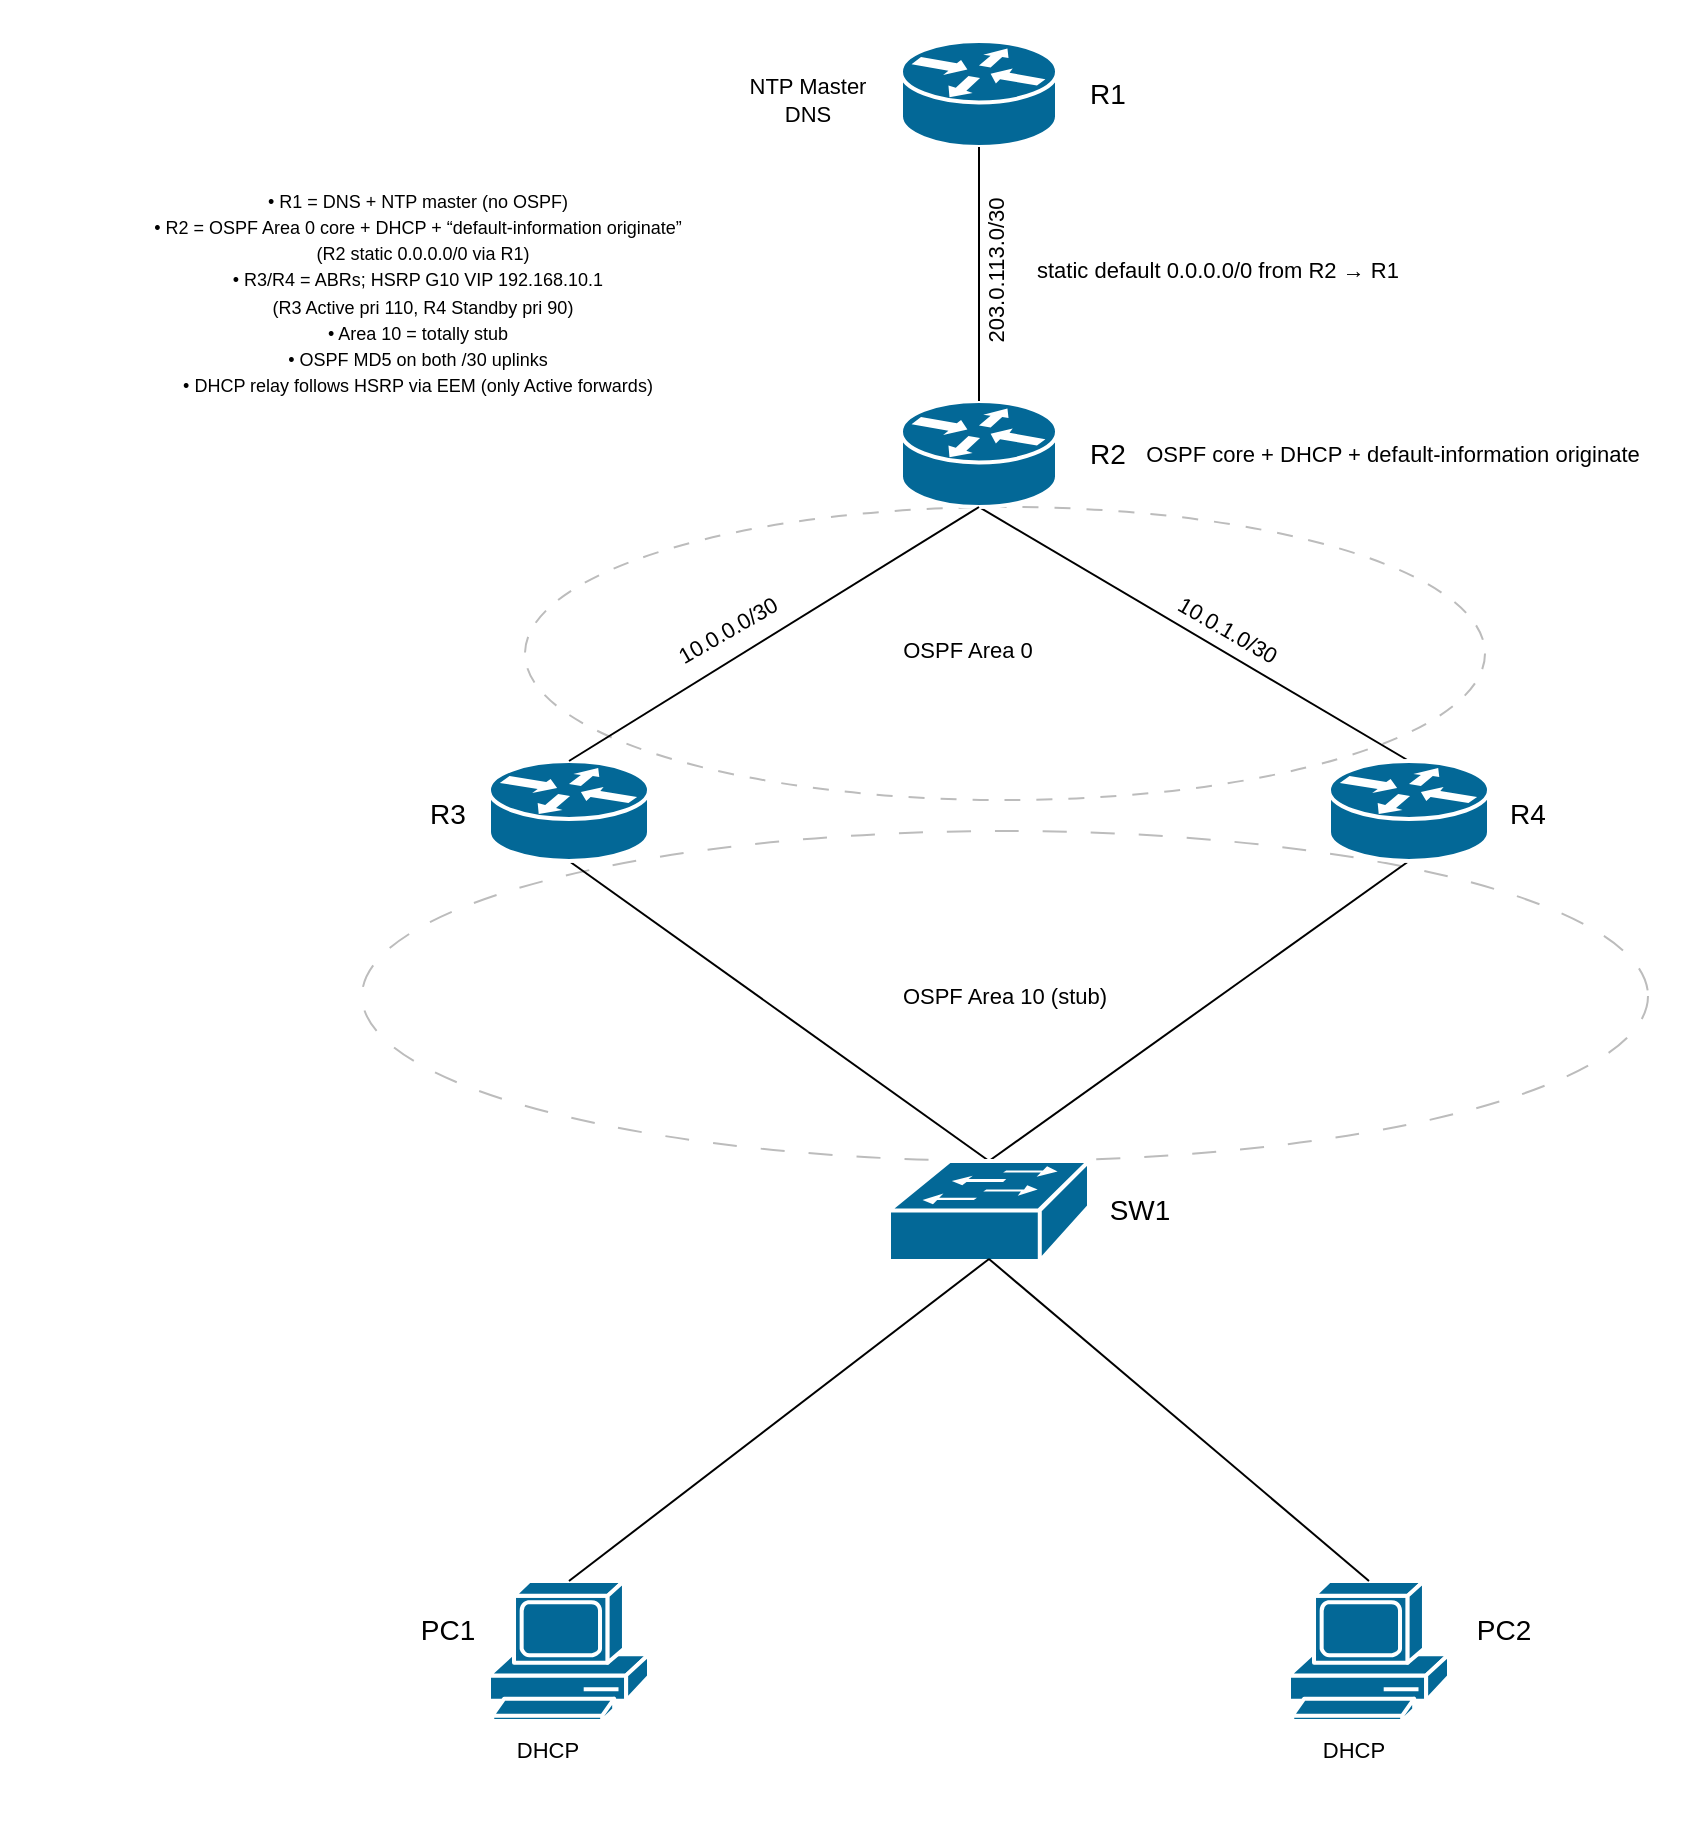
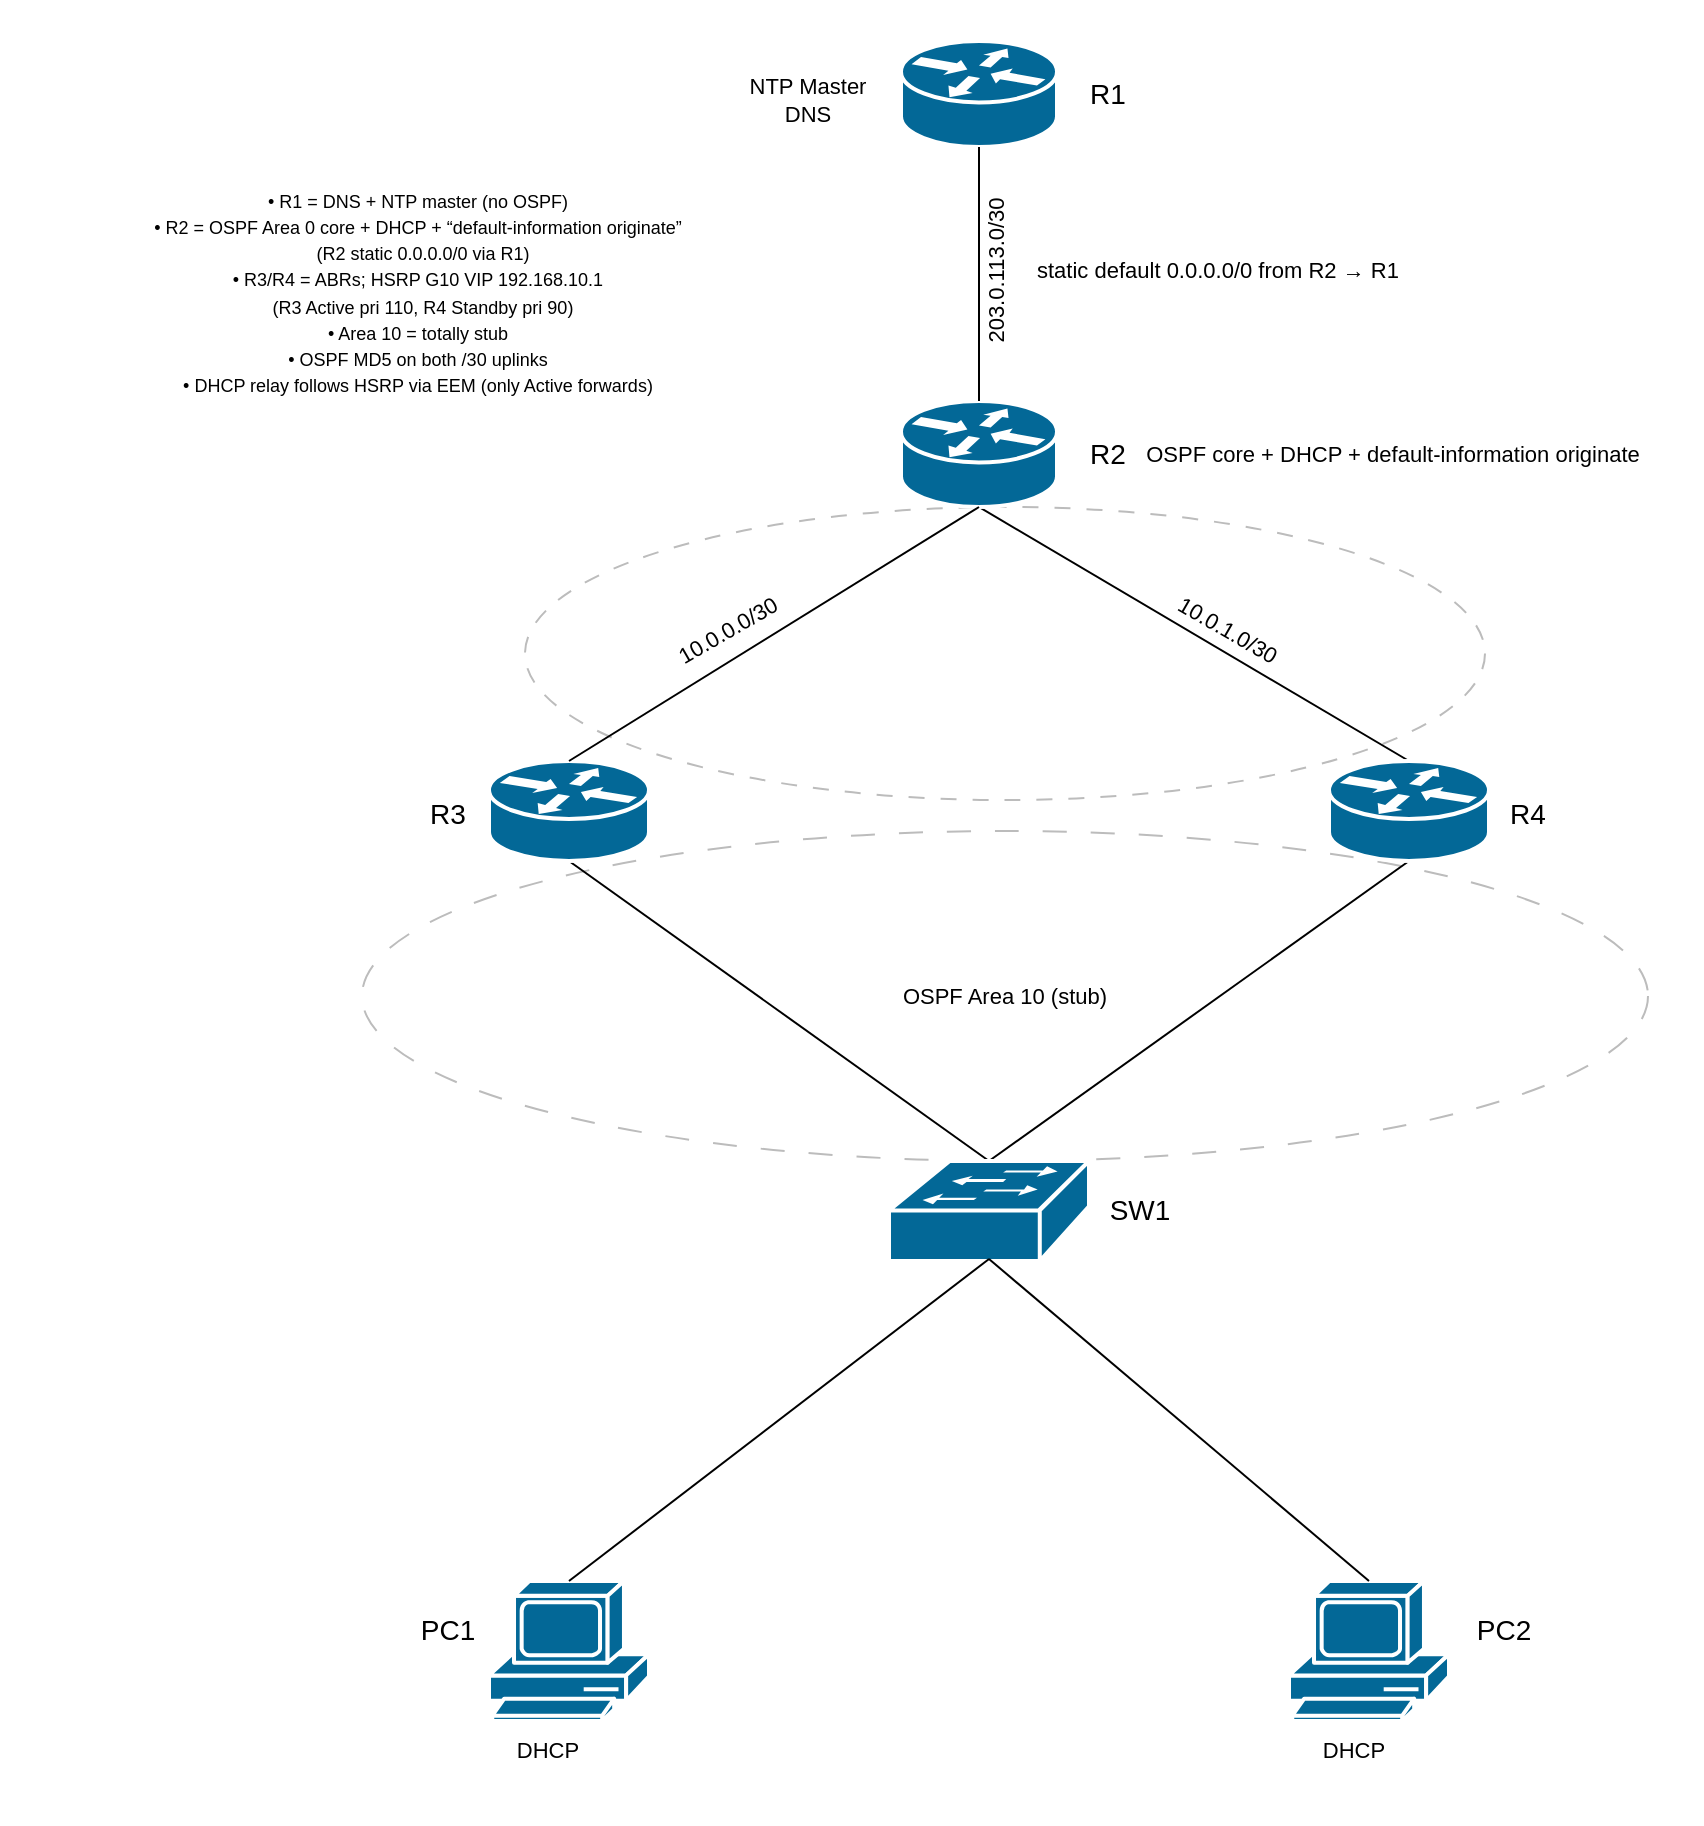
(969, 651) -> none
